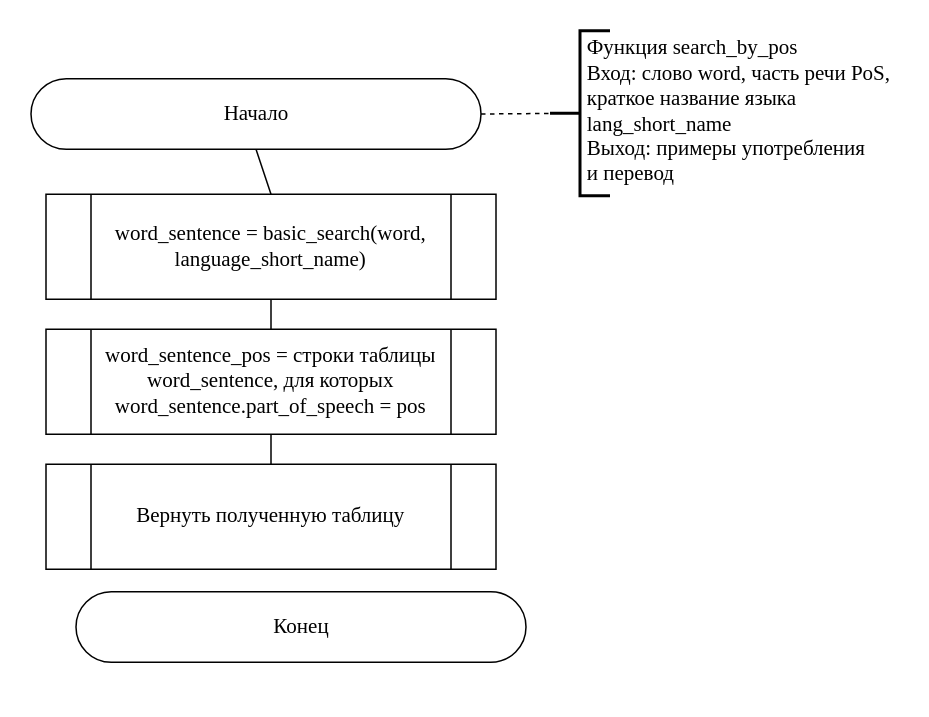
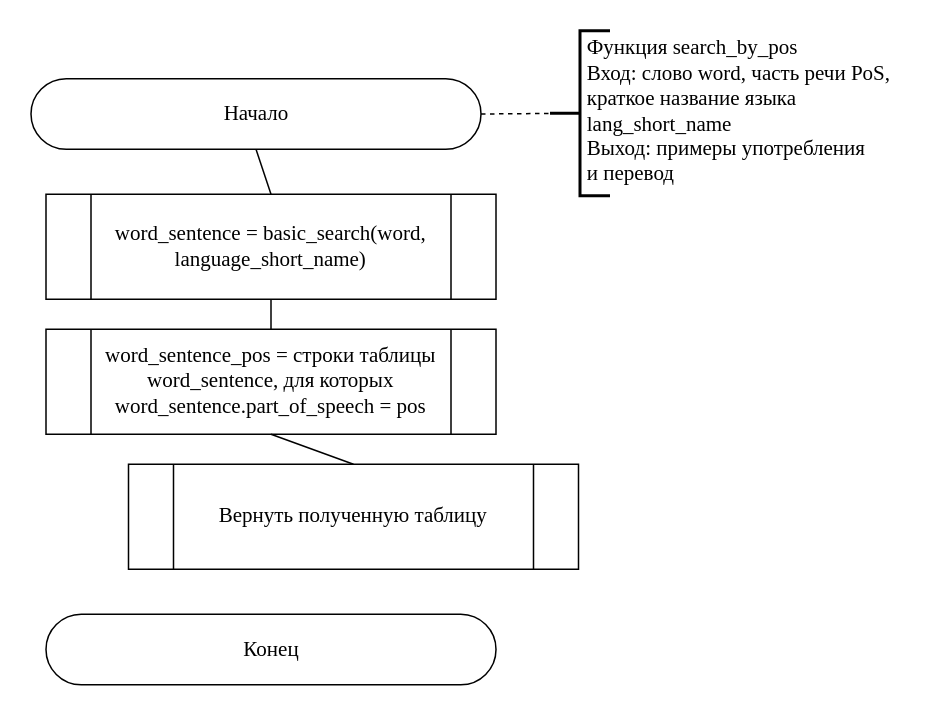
(271, 517) -> (353, 517)
(301, 627) -> (271, 650)
